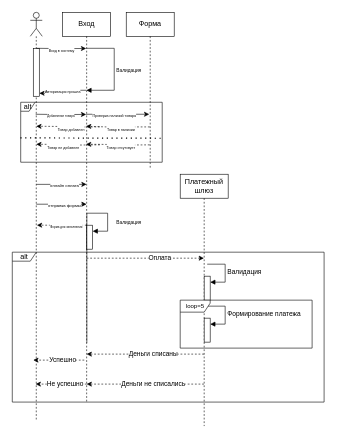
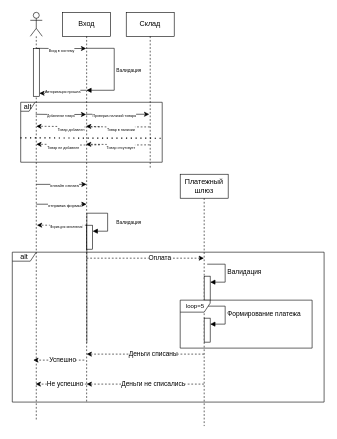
(150, 24) -> (150, 24)
